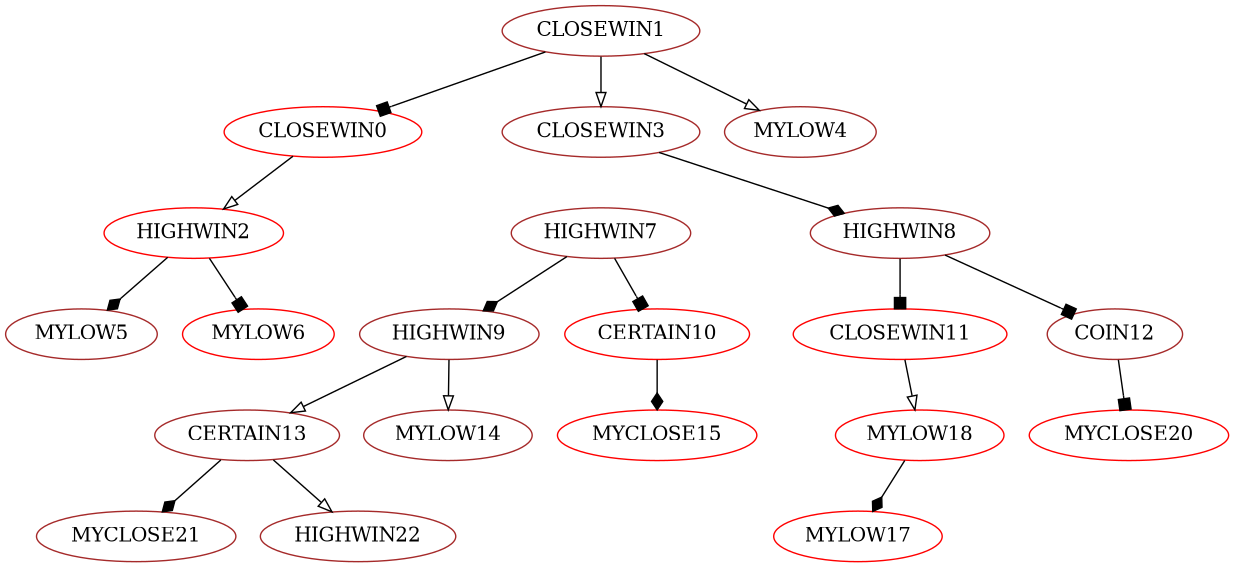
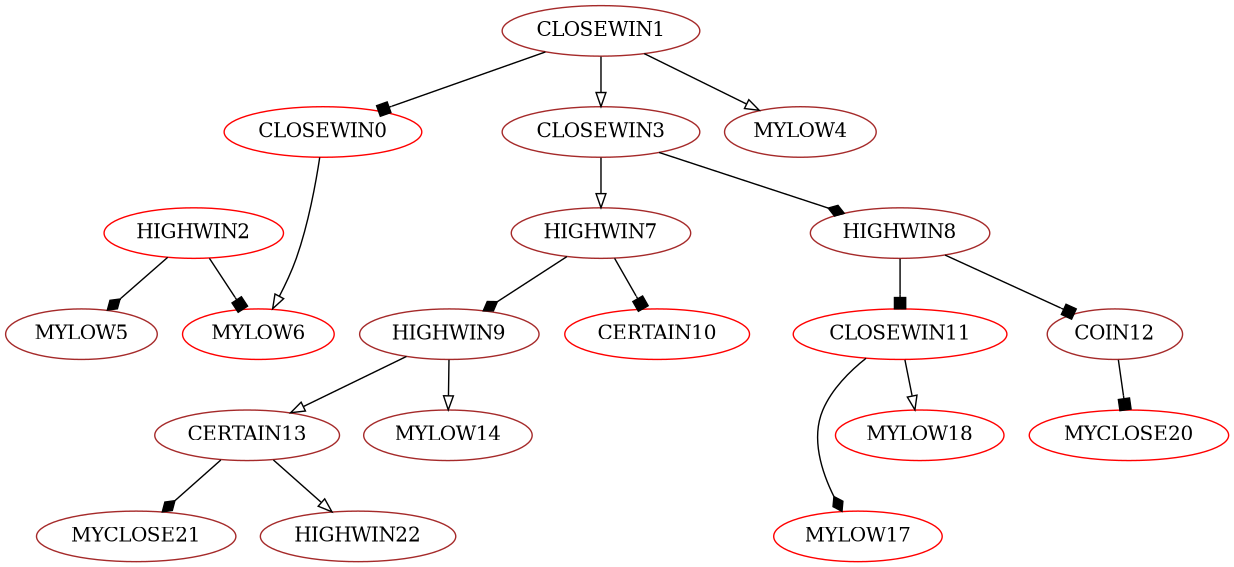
none -> (601, 176)
(264, 178) -> (305, 229)
(657, 435) -> none
(893, 479) -> (820, 420)
